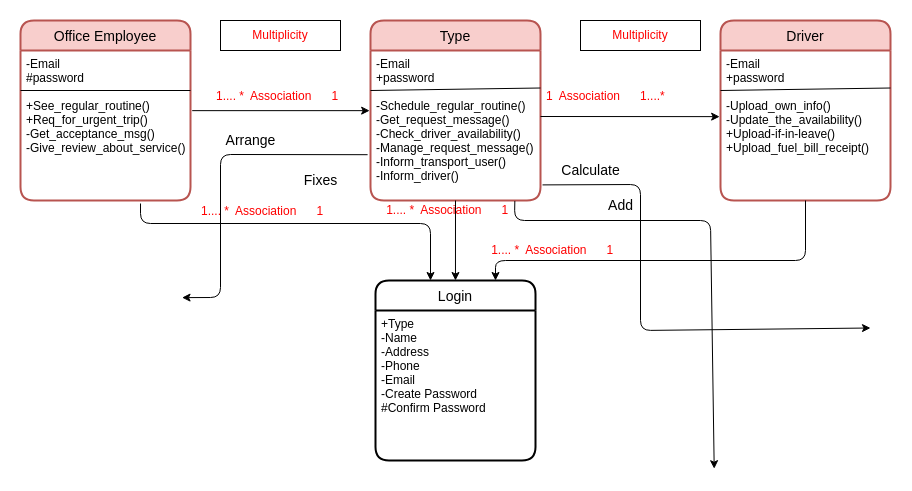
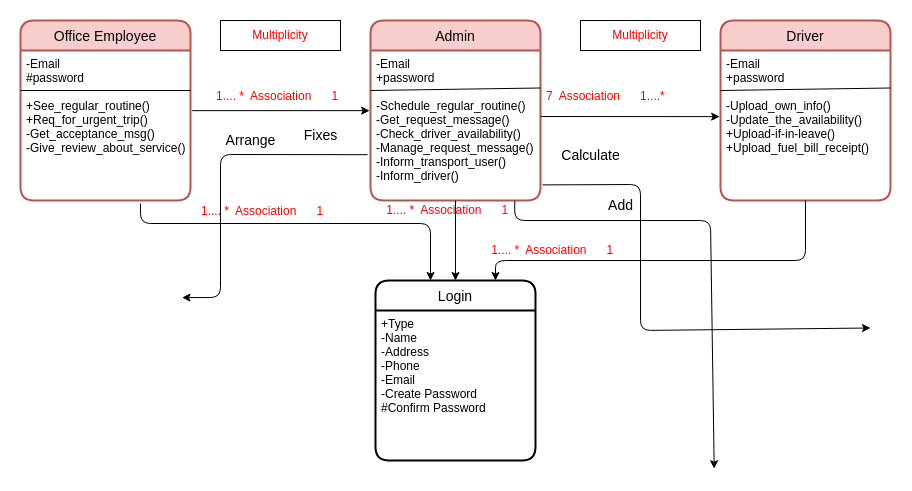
(455, 36) -> (455, 36)
(618, 96) -> (618, 96)
(591, 171) -> (591, 156)
(321, 181) -> (321, 136)
